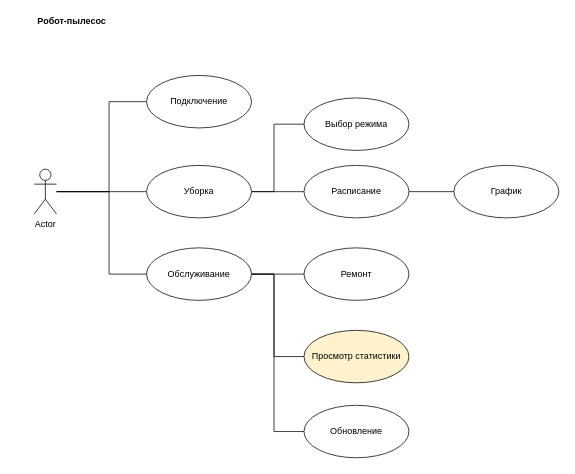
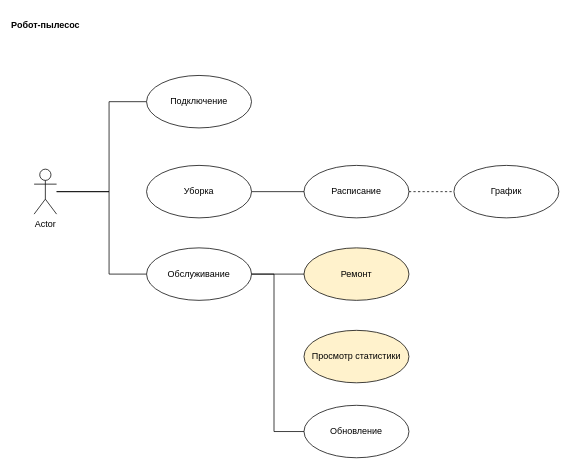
(72, 21) -> (45, 25)
(357, 124) -> none
(274, 141) -> none
(129, 192) -> none
(431, 192) -> (431, 192)
(357, 274) -> (357, 274)
(290, 357) -> none
